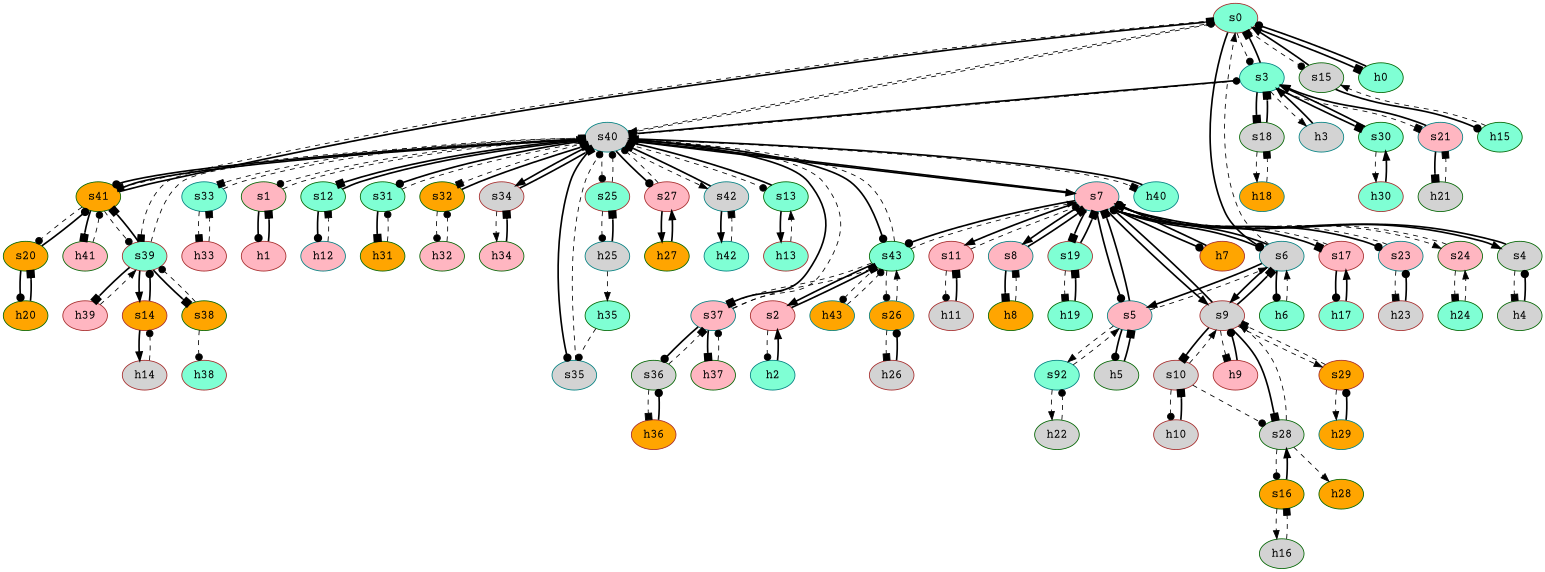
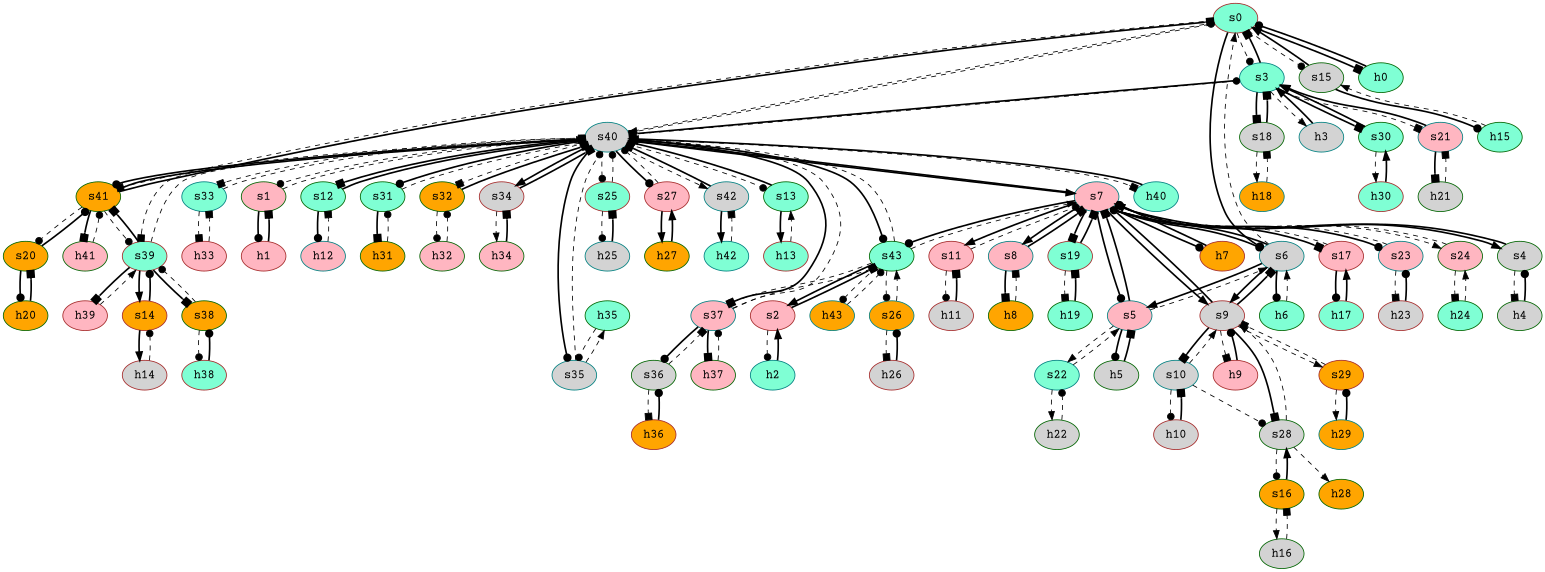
(607, 282) -> (594, 350)
none -> (210, 349)
(1057, 375) -> (1057, 375)
(1176, 375) -> (1176, 375)
